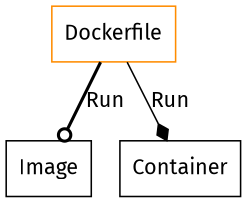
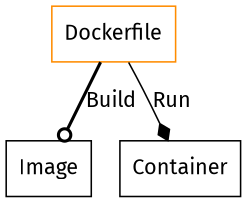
(105, 101) -> (111, 101)
